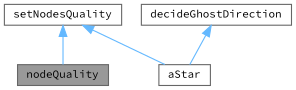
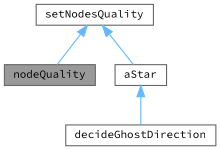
(198, 50) -> (141, 111)
